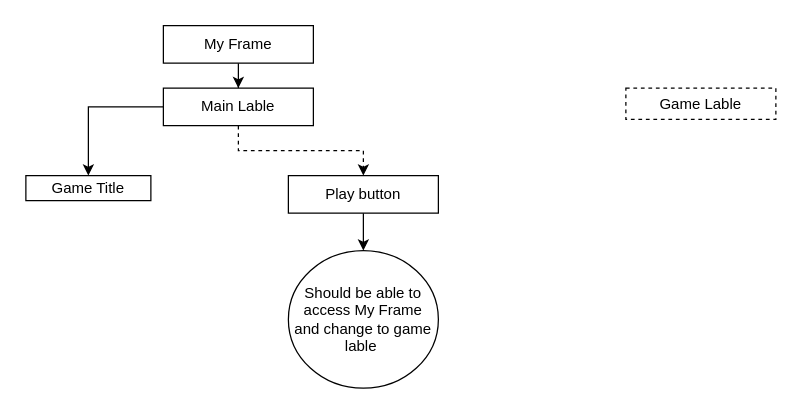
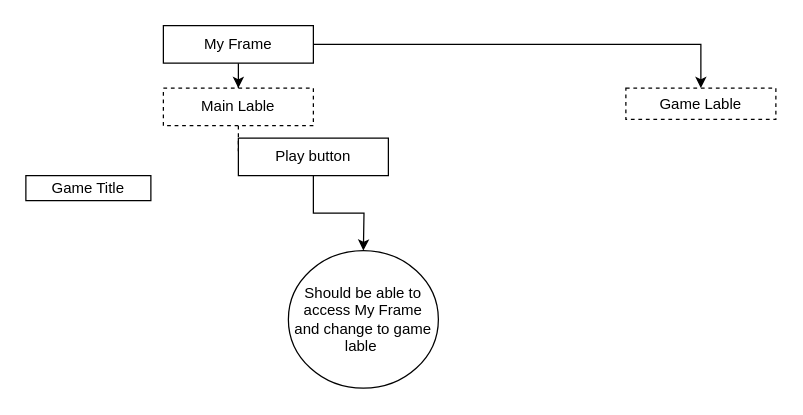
none -> (524, 44)
(96, 107) -> none
(238, 107) -> (238, 107)
(363, 194) -> (313, 157)
